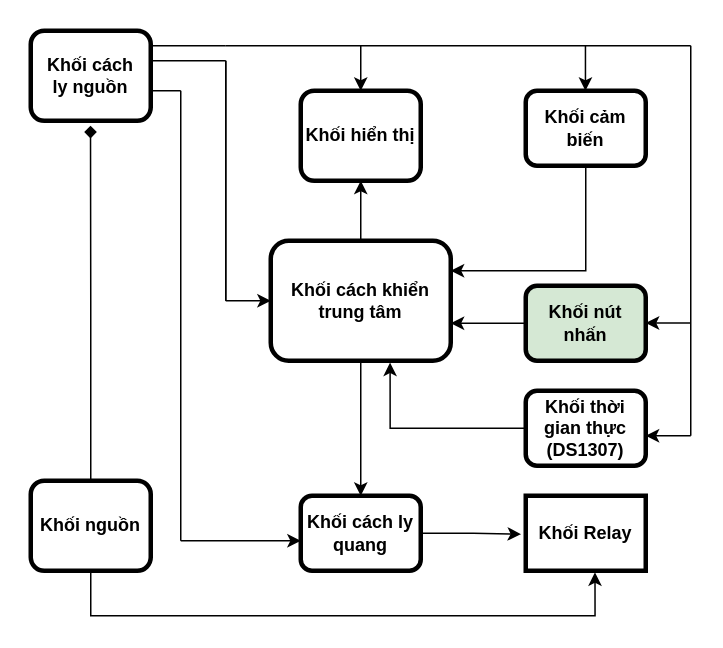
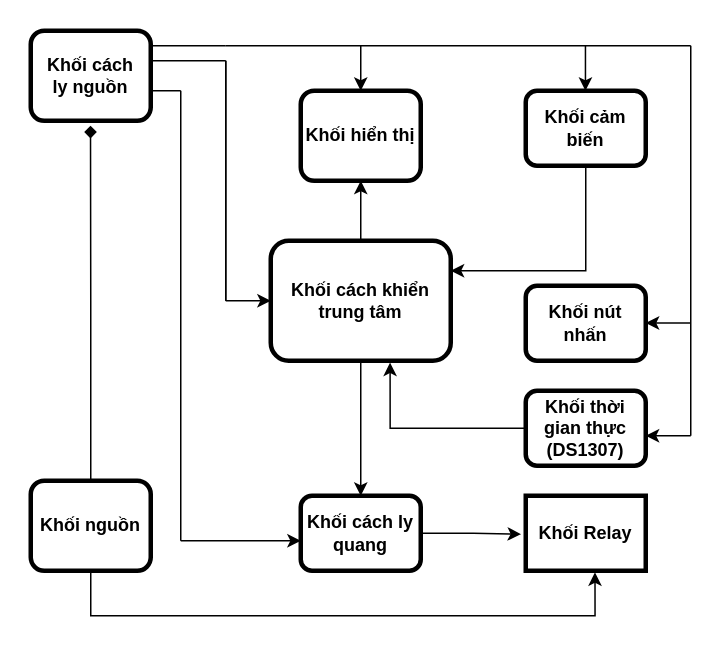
(493, 323) -> none
(586, 323) -> (586, 323)
